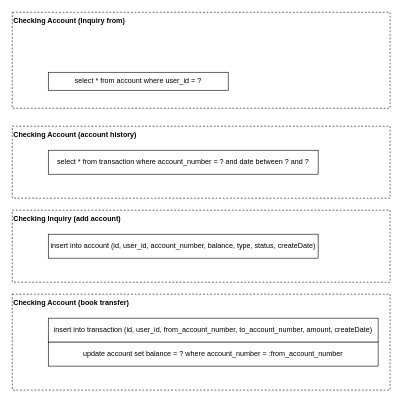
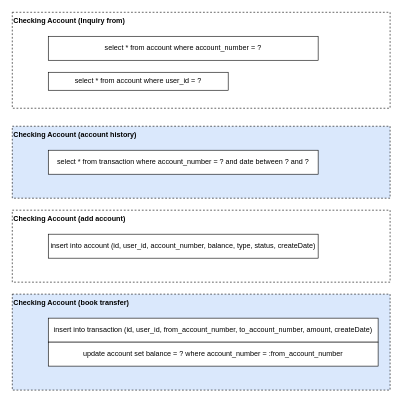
none -> (183, 48)
(77, 135) -> (77, 135)
(69, 219) -> (70, 219)
(74, 303) -> (74, 303)
